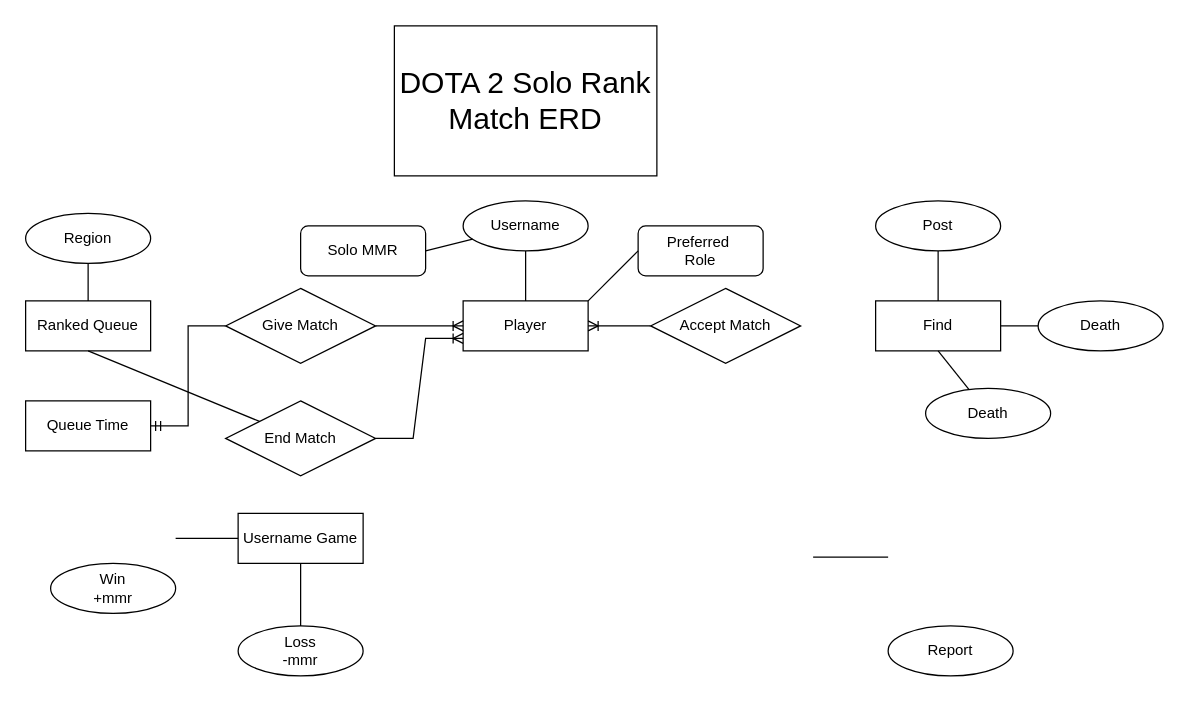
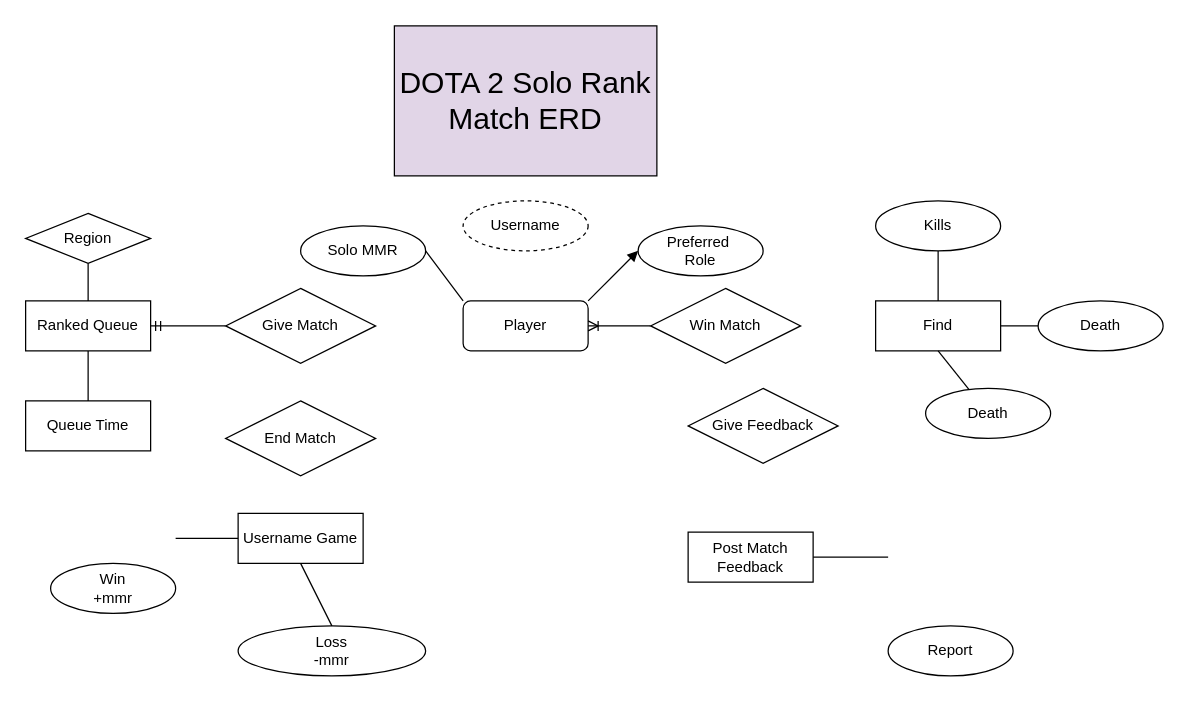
(526, 101) -> (526, 101)
(526, 226) -> (526, 226)
(938, 226) -> (938, 226)
(88, 238) -> (88, 238)
(449, 245) -> (444, 276)
(363, 251) -> (363, 251)
(701, 251) -> (701, 251)
(633, 256) -> (630, 259)
(526, 276) -> none
(419, 326) -> none
(526, 326) -> (526, 326)
(726, 326) -> (726, 326)
(173, 386) -> (88, 376)
(419, 388) -> none
(188, 394) -> (171, 326)
none -> (763, 426)
none -> (751, 557)
(301, 651) -> (332, 651)
